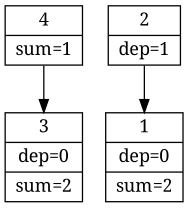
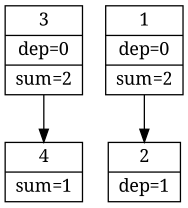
(44, 82) -> (44, 112)
(144, 82) -> (144, 112)
